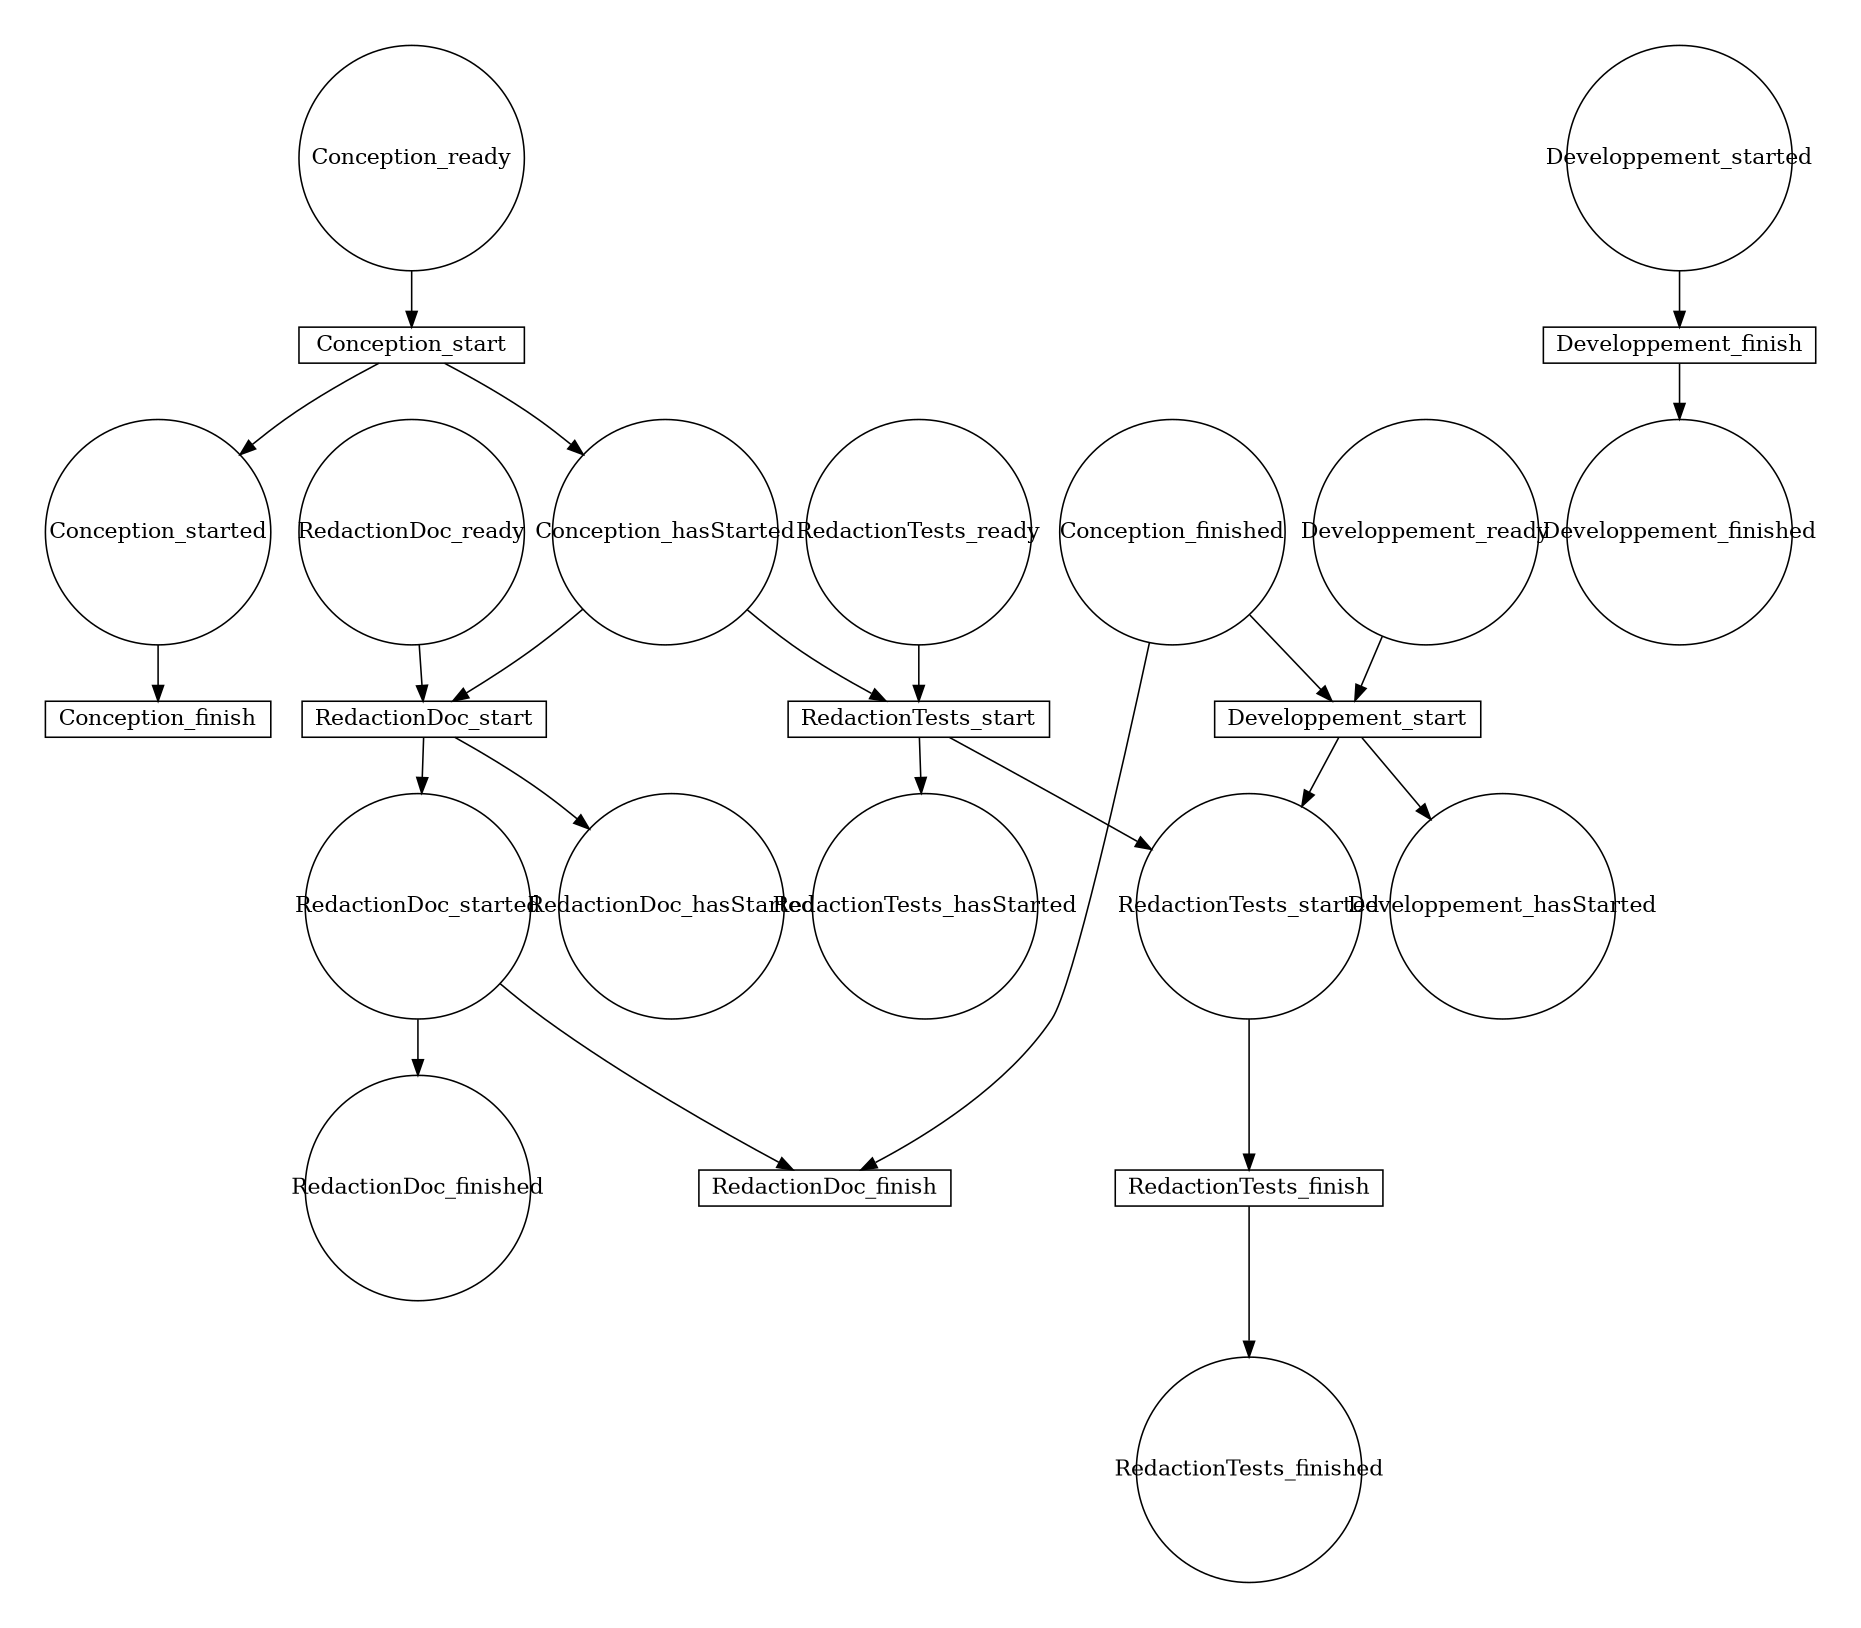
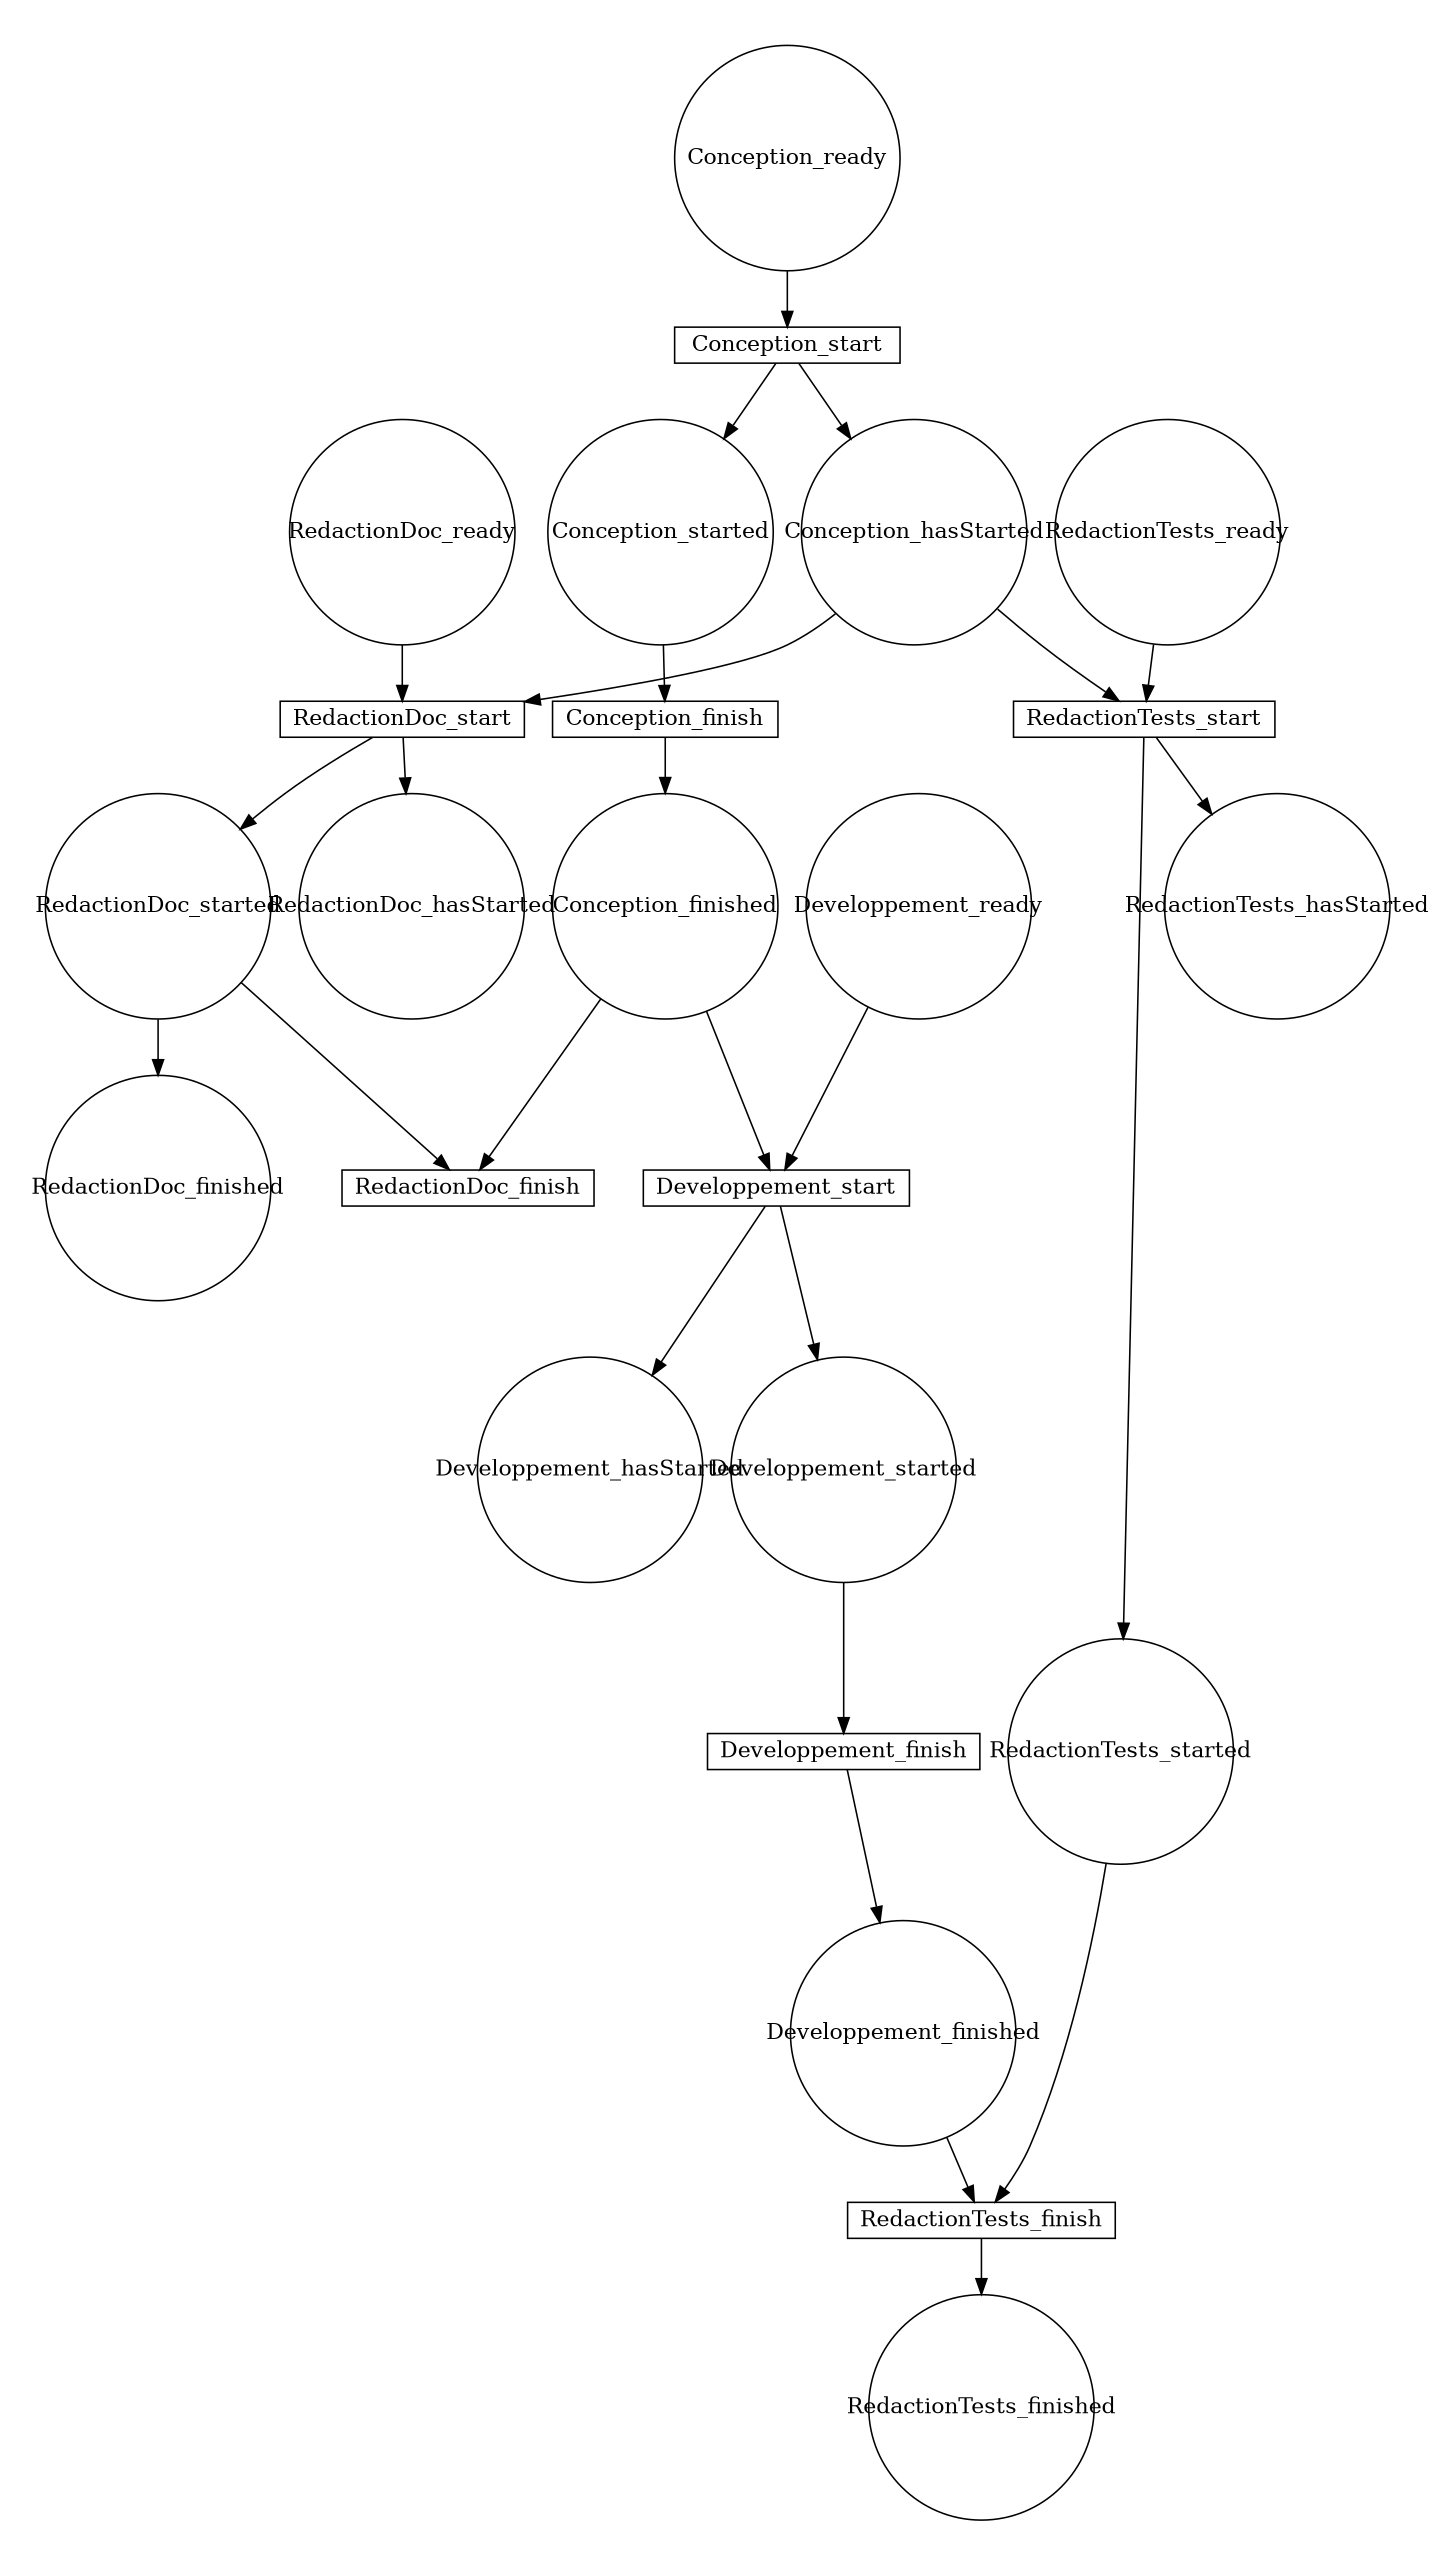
none -> (665, 758)
(1324, 765) -> (797, 1275)
none -> (957, 2162)
